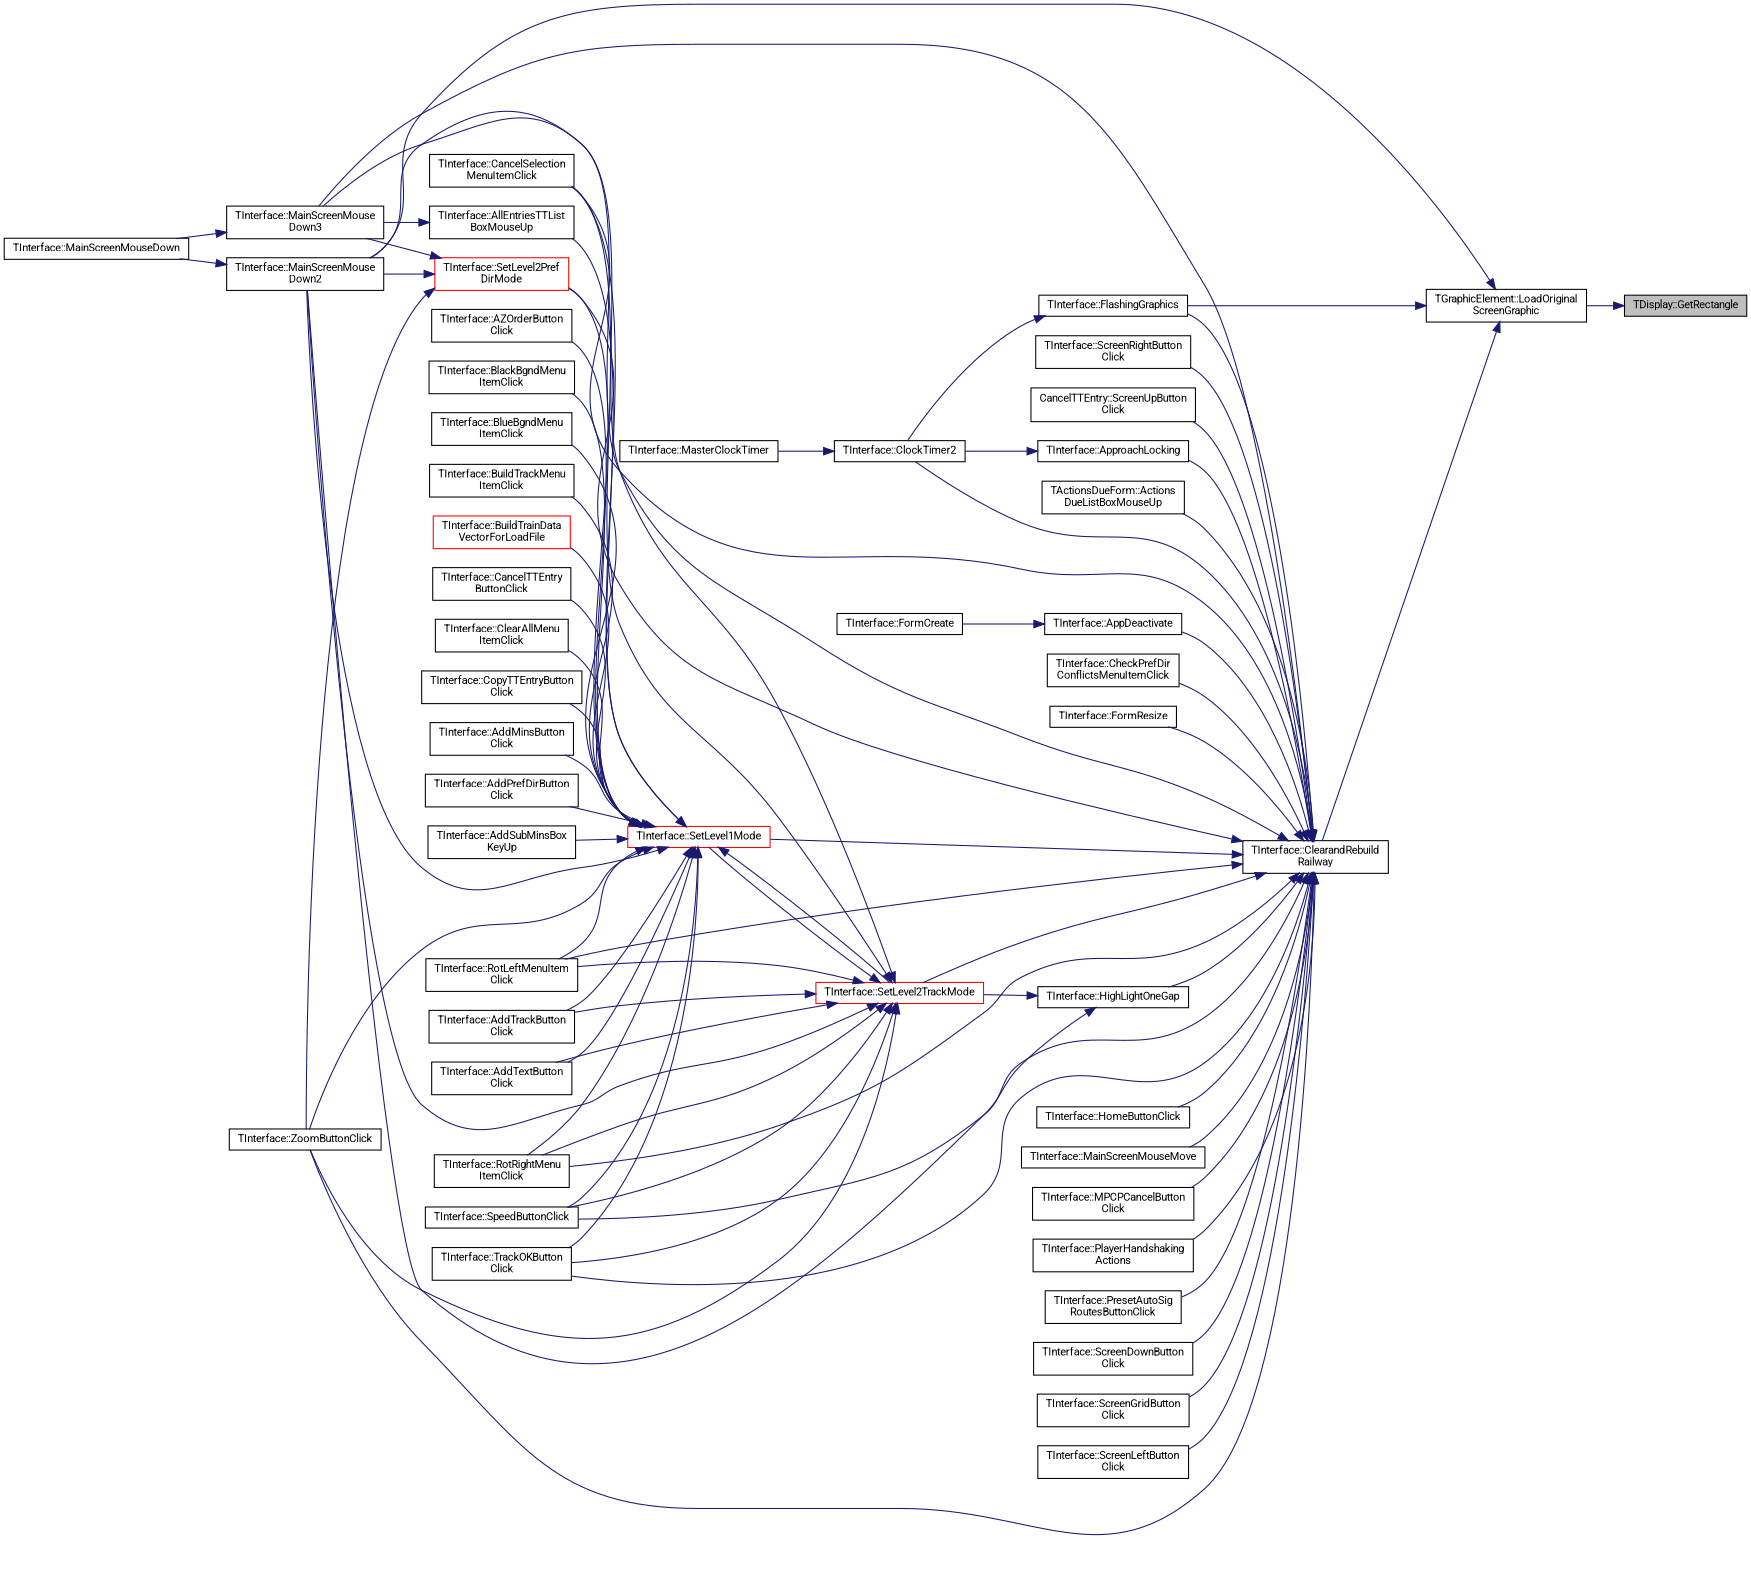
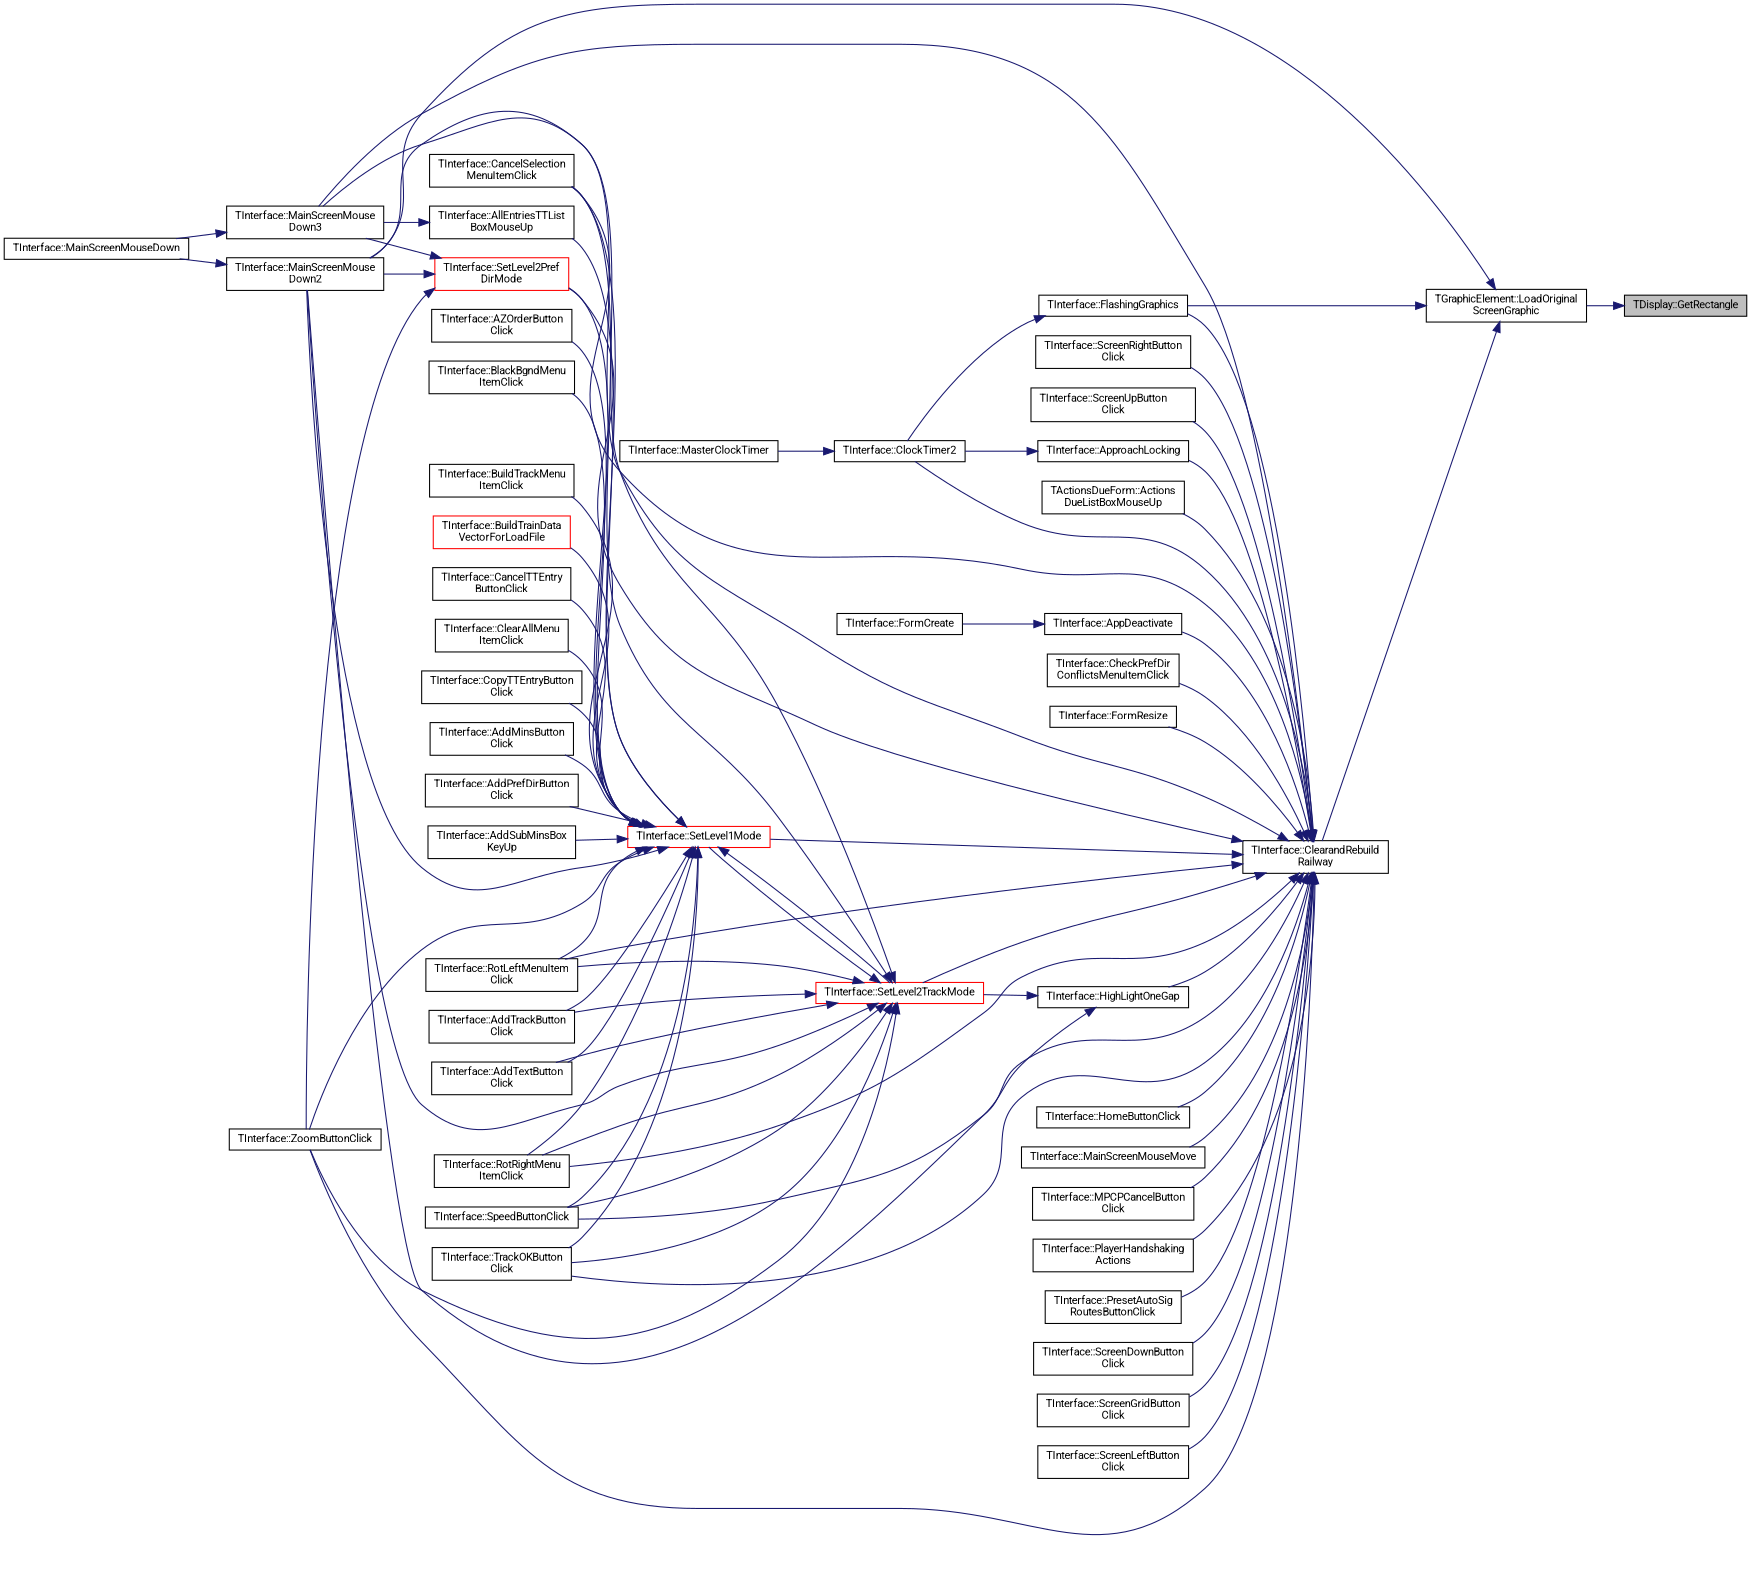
(1113, 405) -> (1113, 405)
(502, 429) -> none
